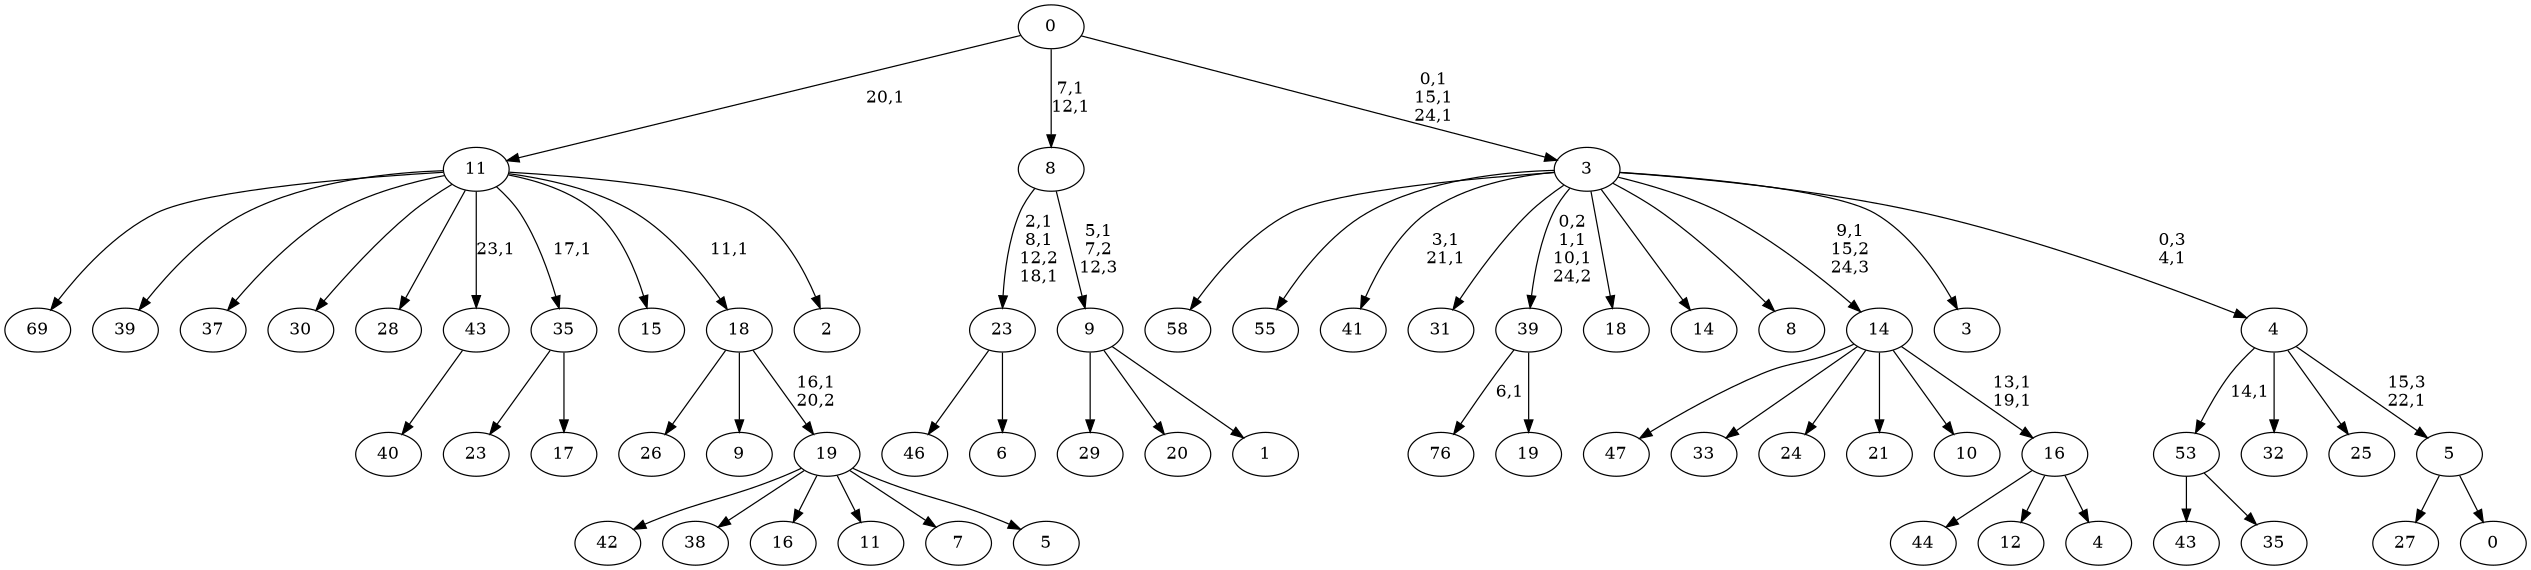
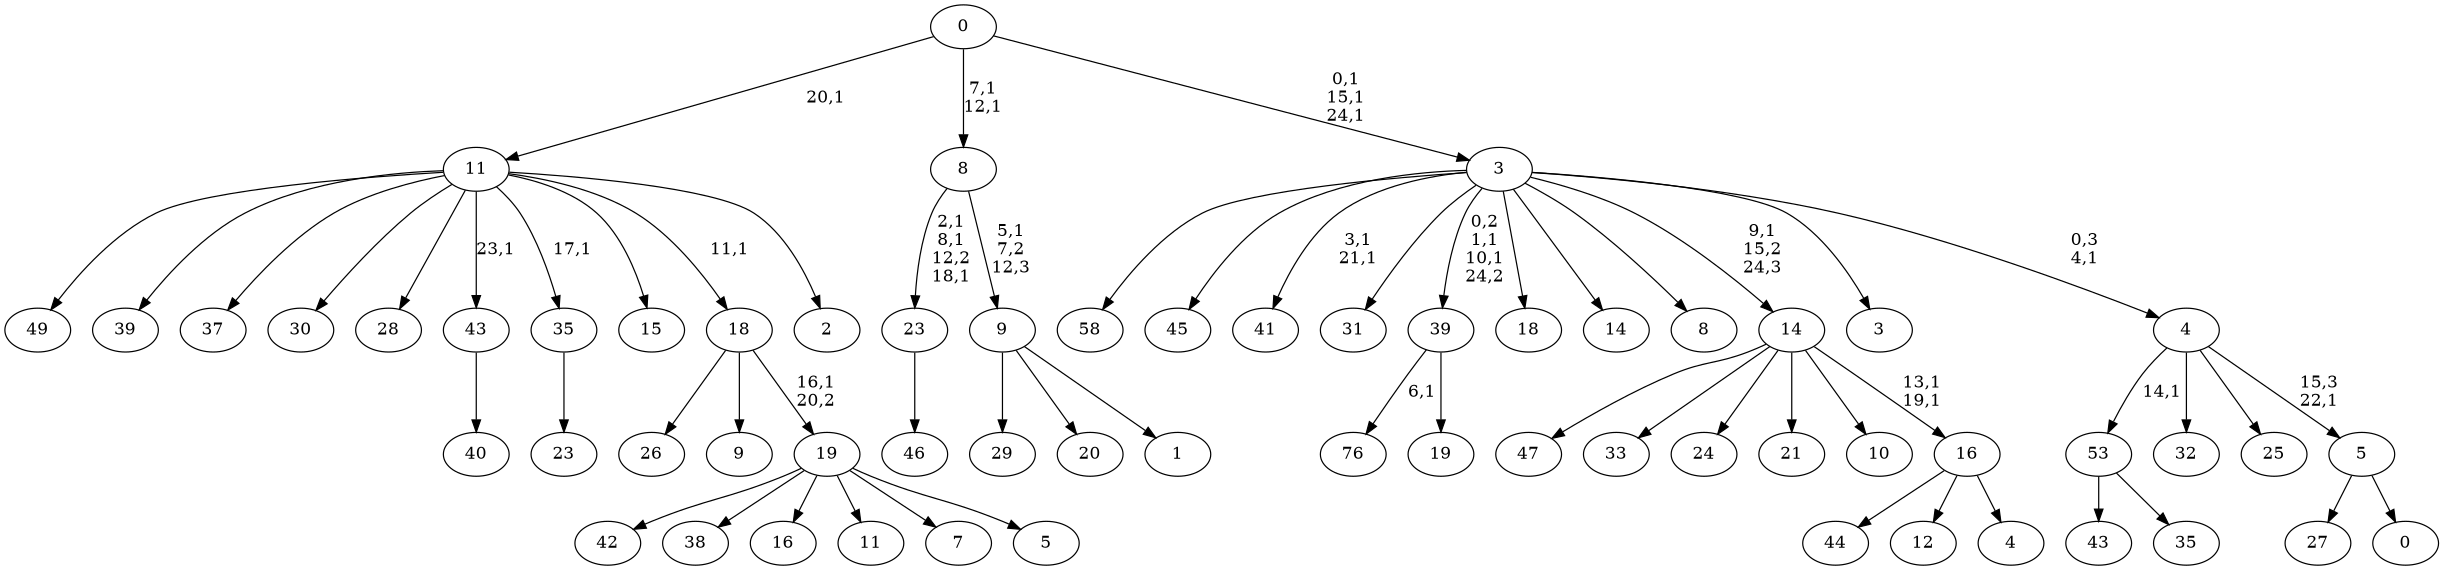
(38, 330) -> (38, 330)
(1266, 330) -> (1178, 330)
(564, 454) -> none
(1002, 454) -> none
